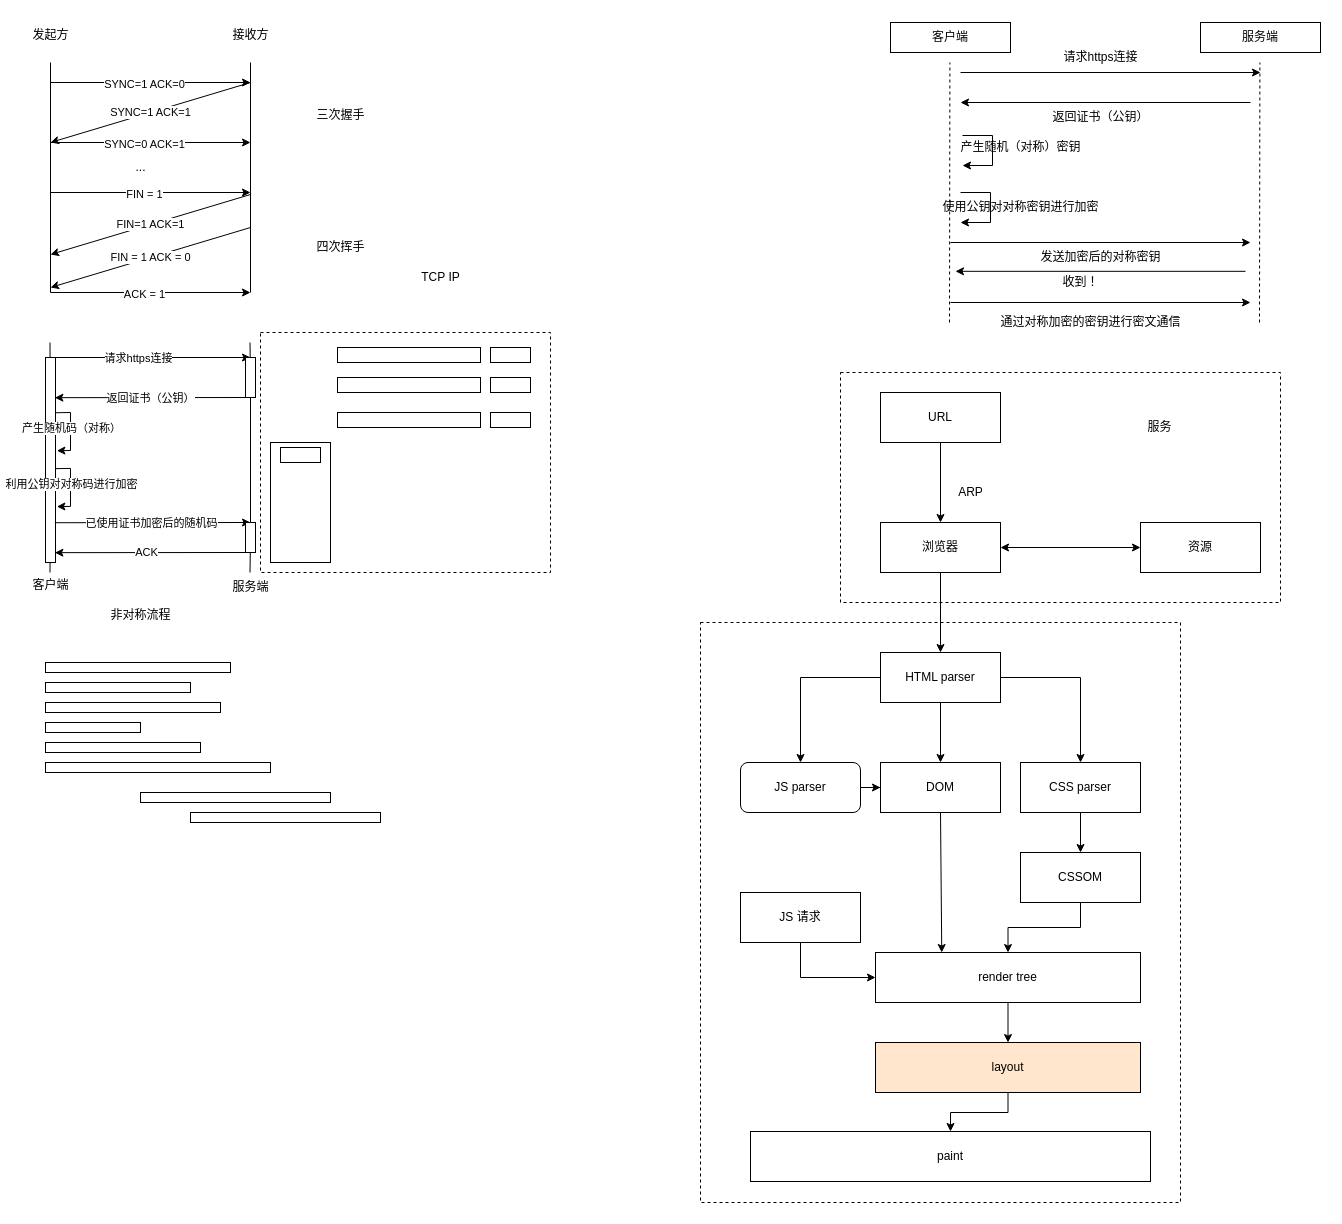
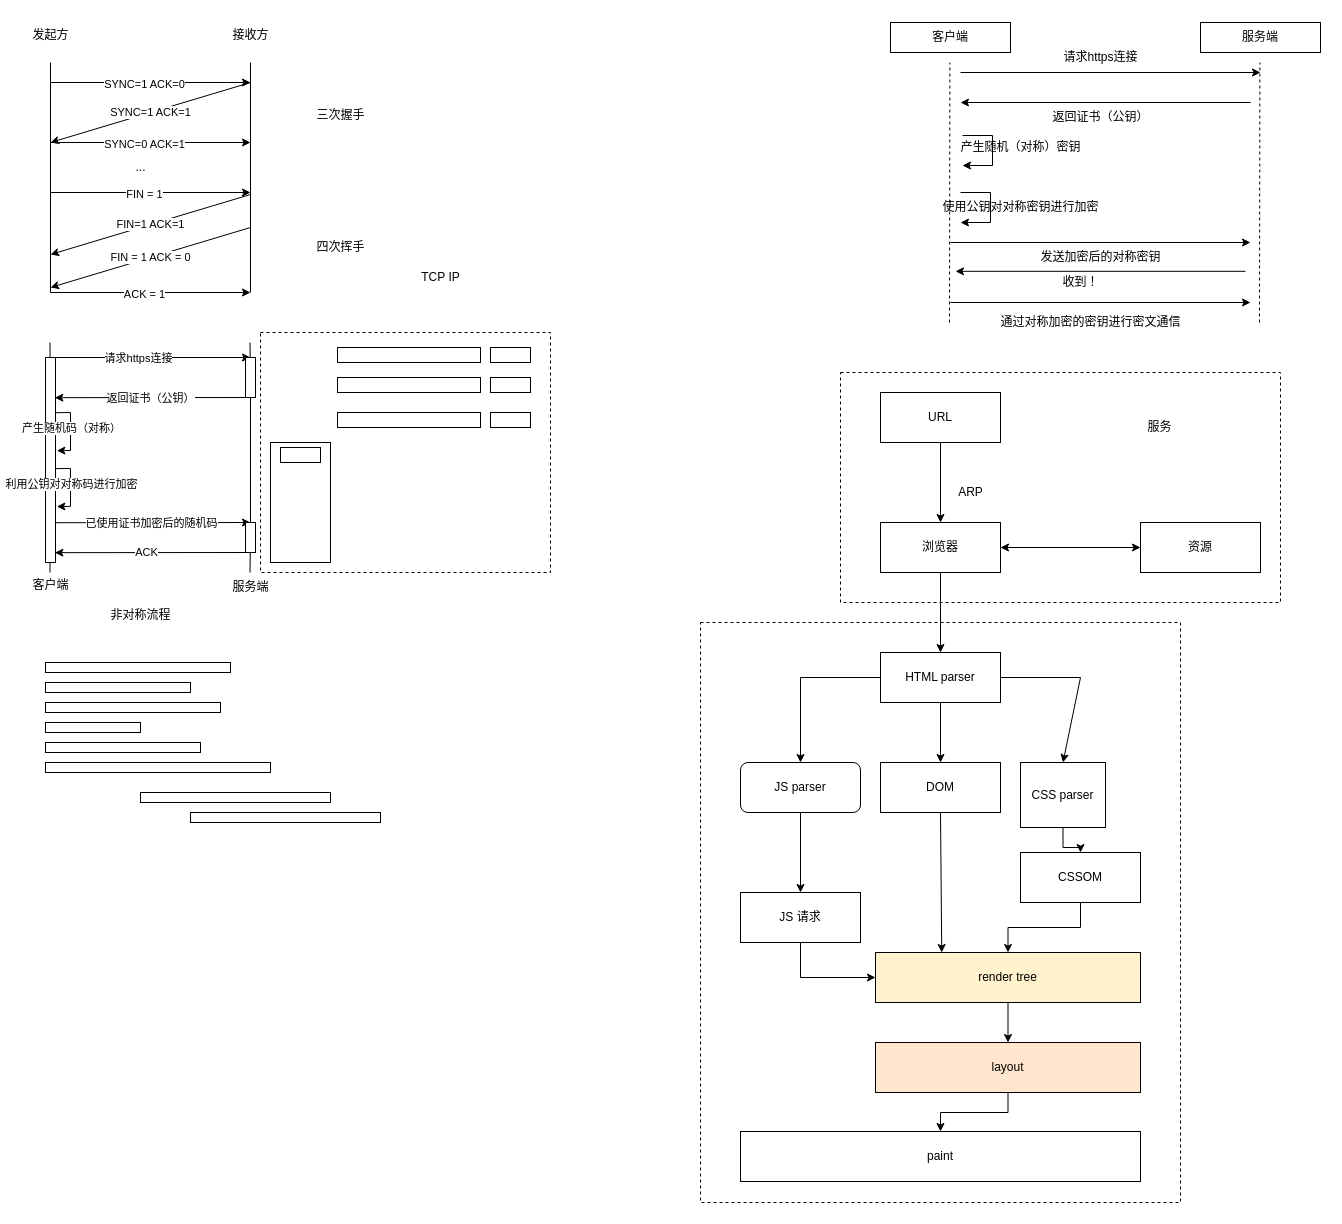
(875, 788) -> (801, 849)
(1081, 788) -> (1063, 795)
(1008, 978) -> (1008, 978)
(951, 1157) -> (941, 1157)
